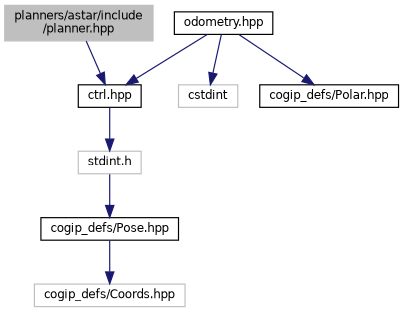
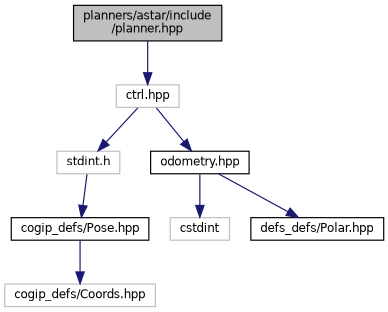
(79, 23) -> (148, 23)
(172, 56) -> (170, 125)
(110, 96) -> (148, 96)
(329, 96) -> (317, 229)
